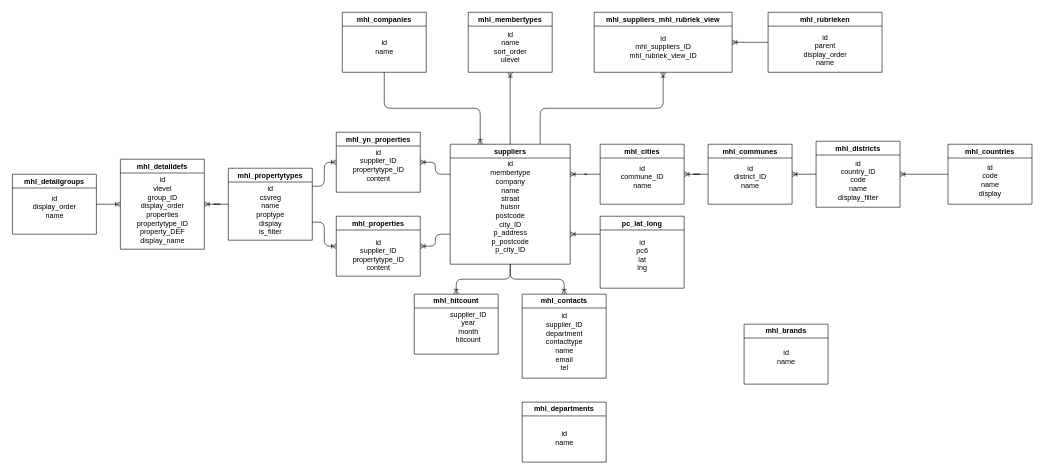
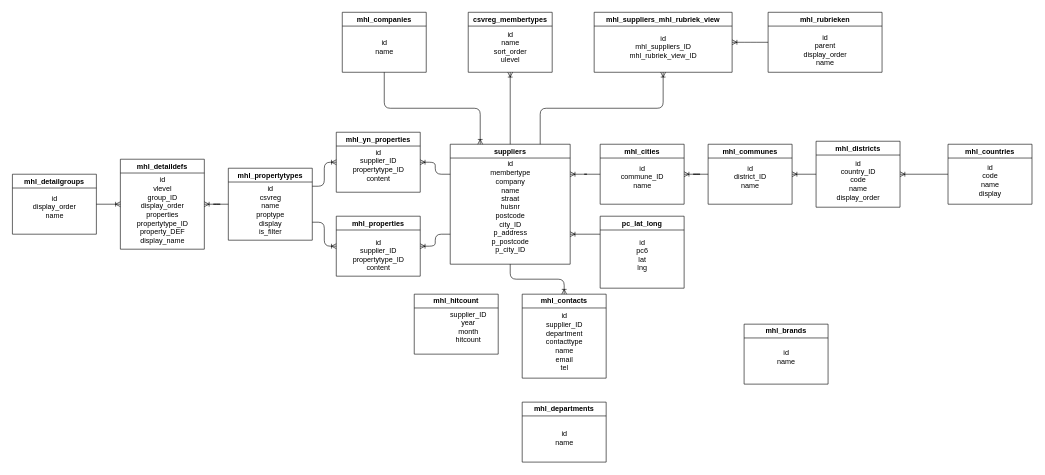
(510, 20) -> (510, 20)
(859, 180) -> (859, 180)
(456, 284) -> none
